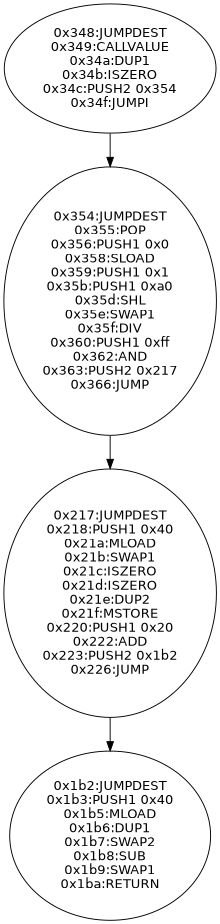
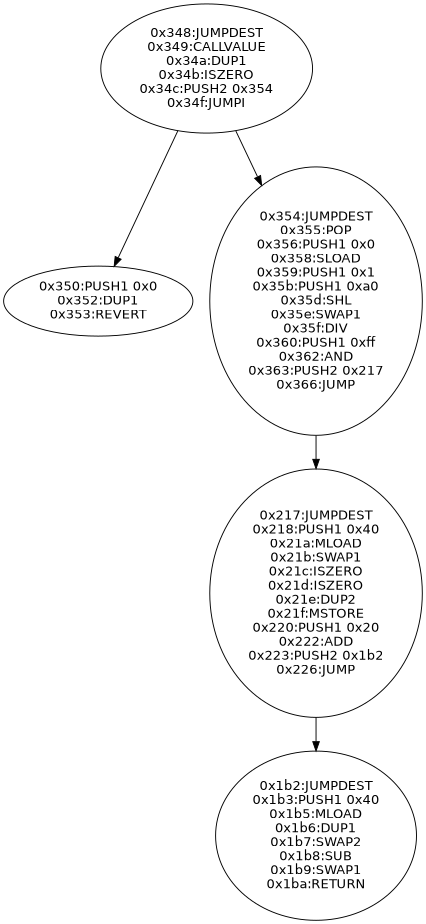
none -> (98, 301)
